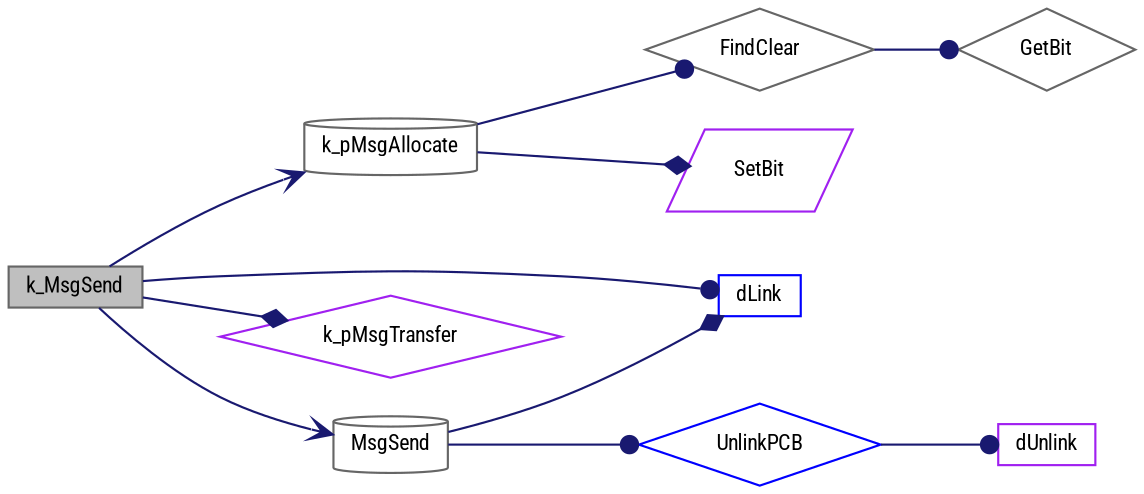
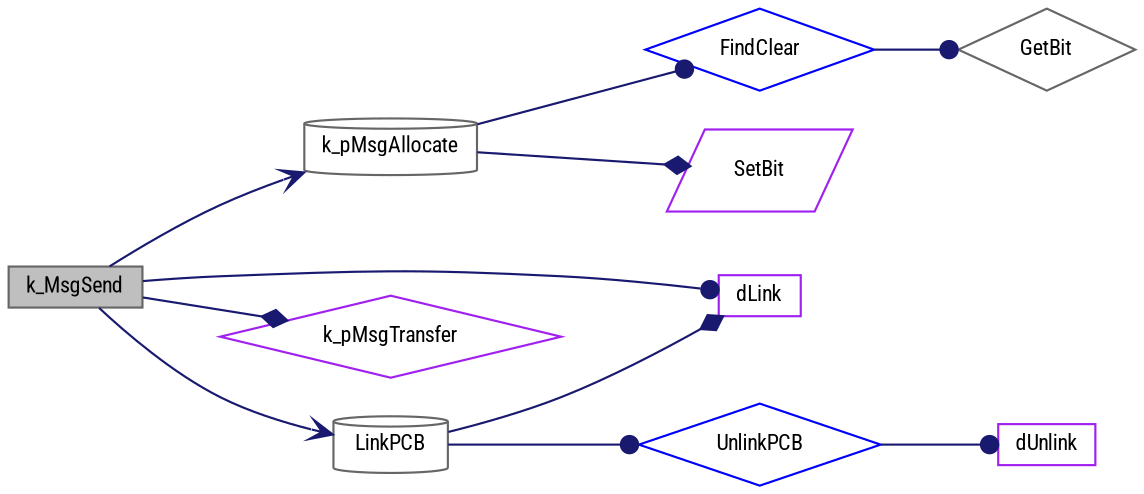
(760, 50) -> (760, 50)
(760, 296) -> (760, 296)
(391, 445) -> (391, 445)
